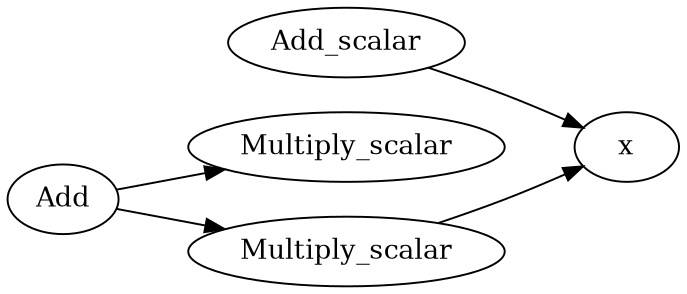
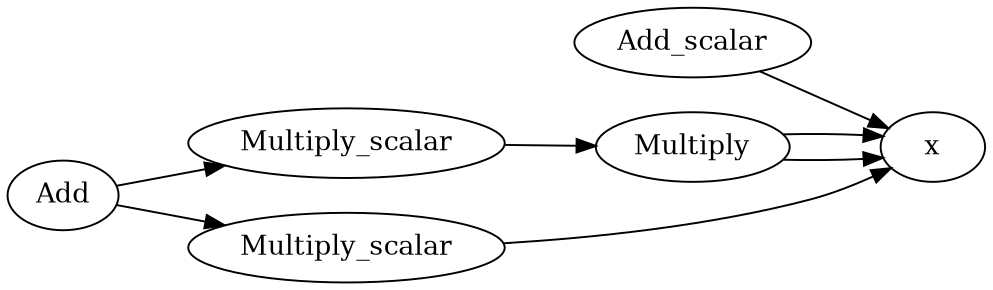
none -> (693, 147)
